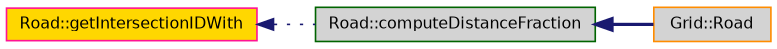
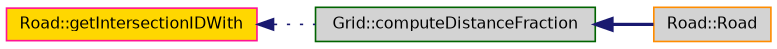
(455, 24) -> (455, 24)
(712, 24) -> (712, 24)
